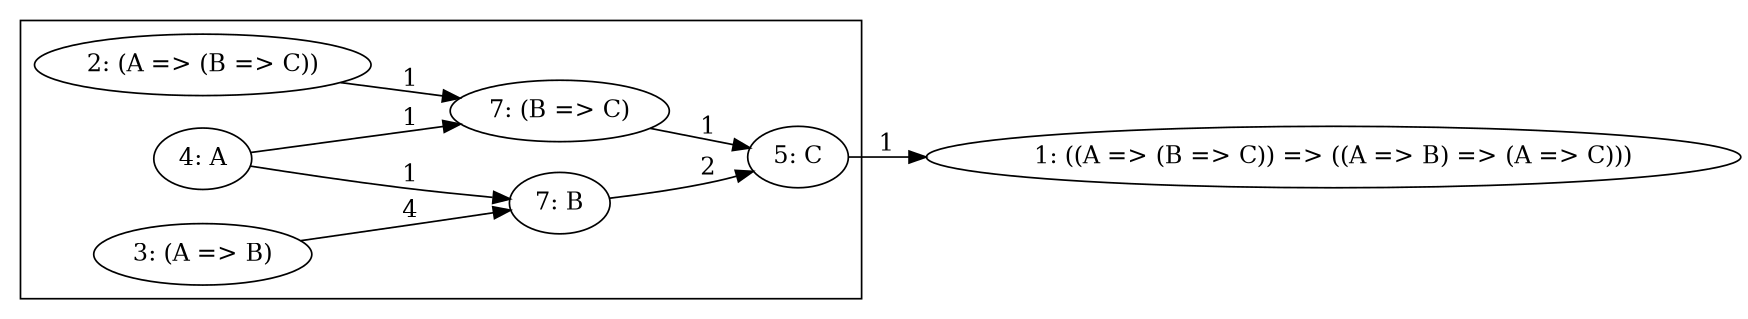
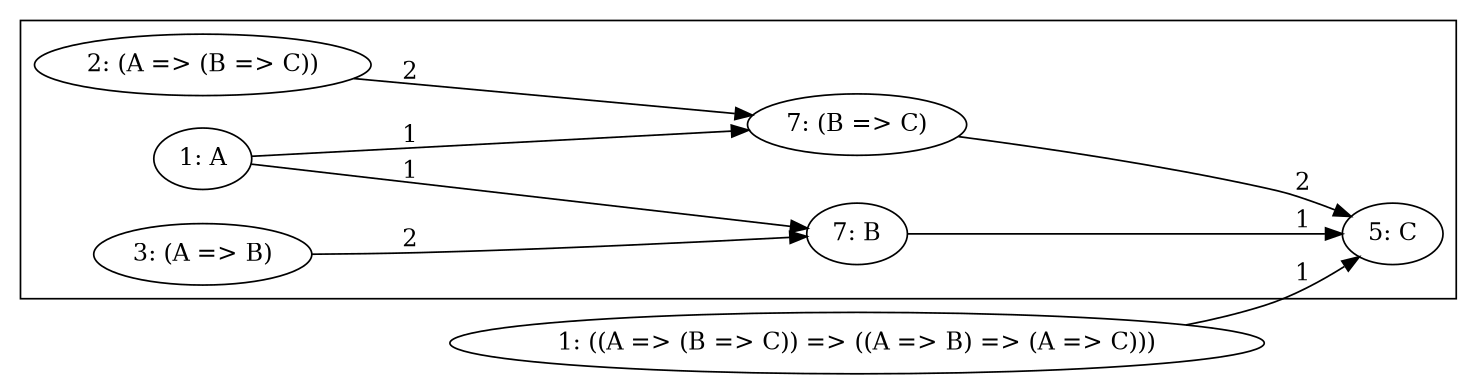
(411, 79) -> (411, 73)
(709, 127) -> (1303, 183)
(879, 157) -> (1252, 309)
(203, 159) -> (203, 159)
(709, 168) -> (1303, 221)
(411, 211) -> (411, 240)
